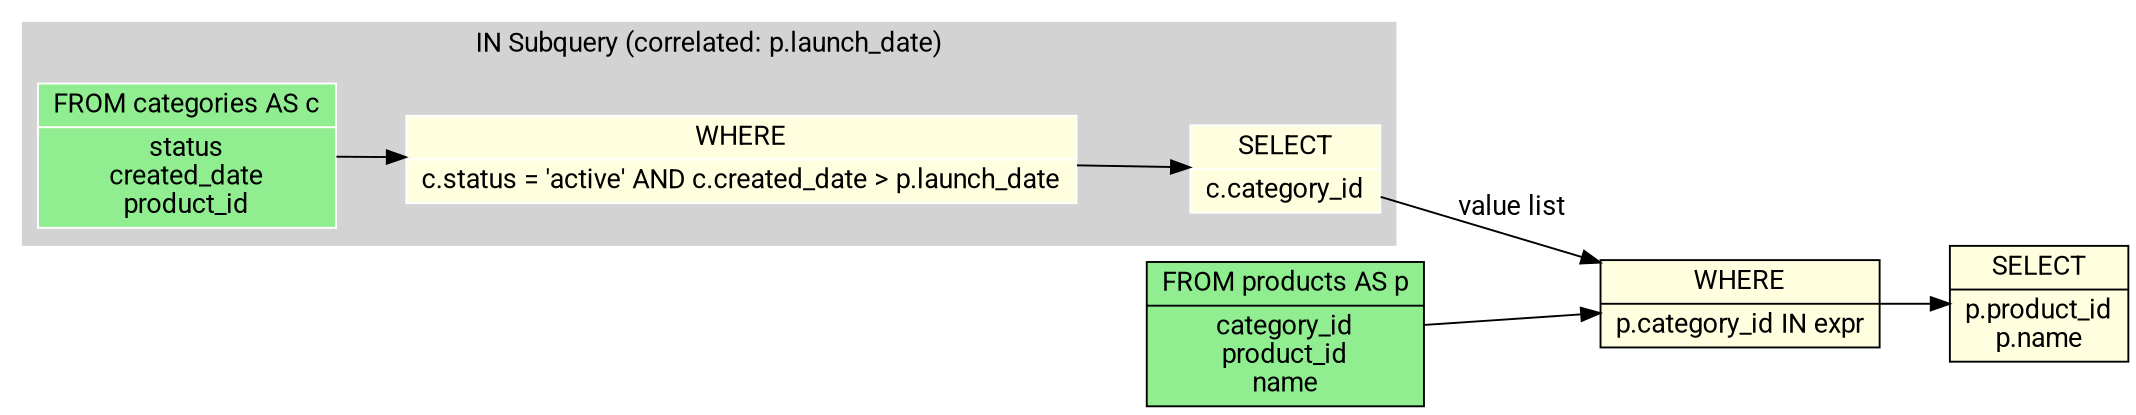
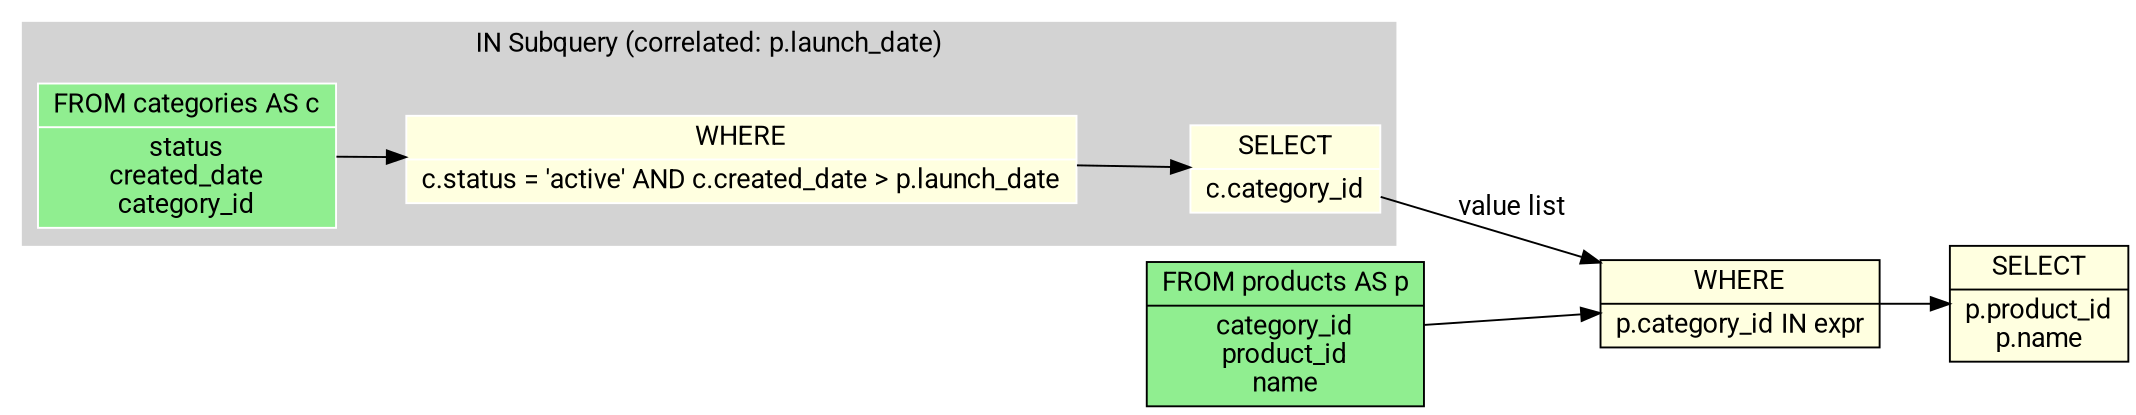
(187, 205) -> (187, 205)
